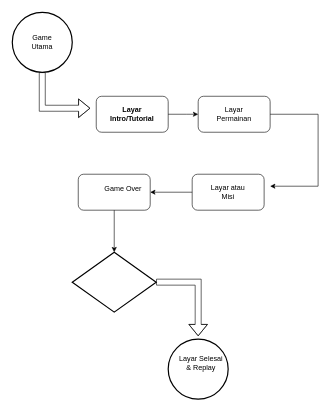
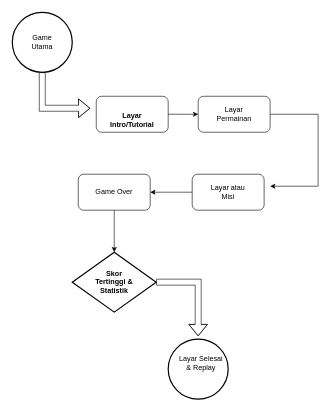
(132, 114) -> (132, 120)
(123, 189) -> (114, 192)
none -> (114, 282)
